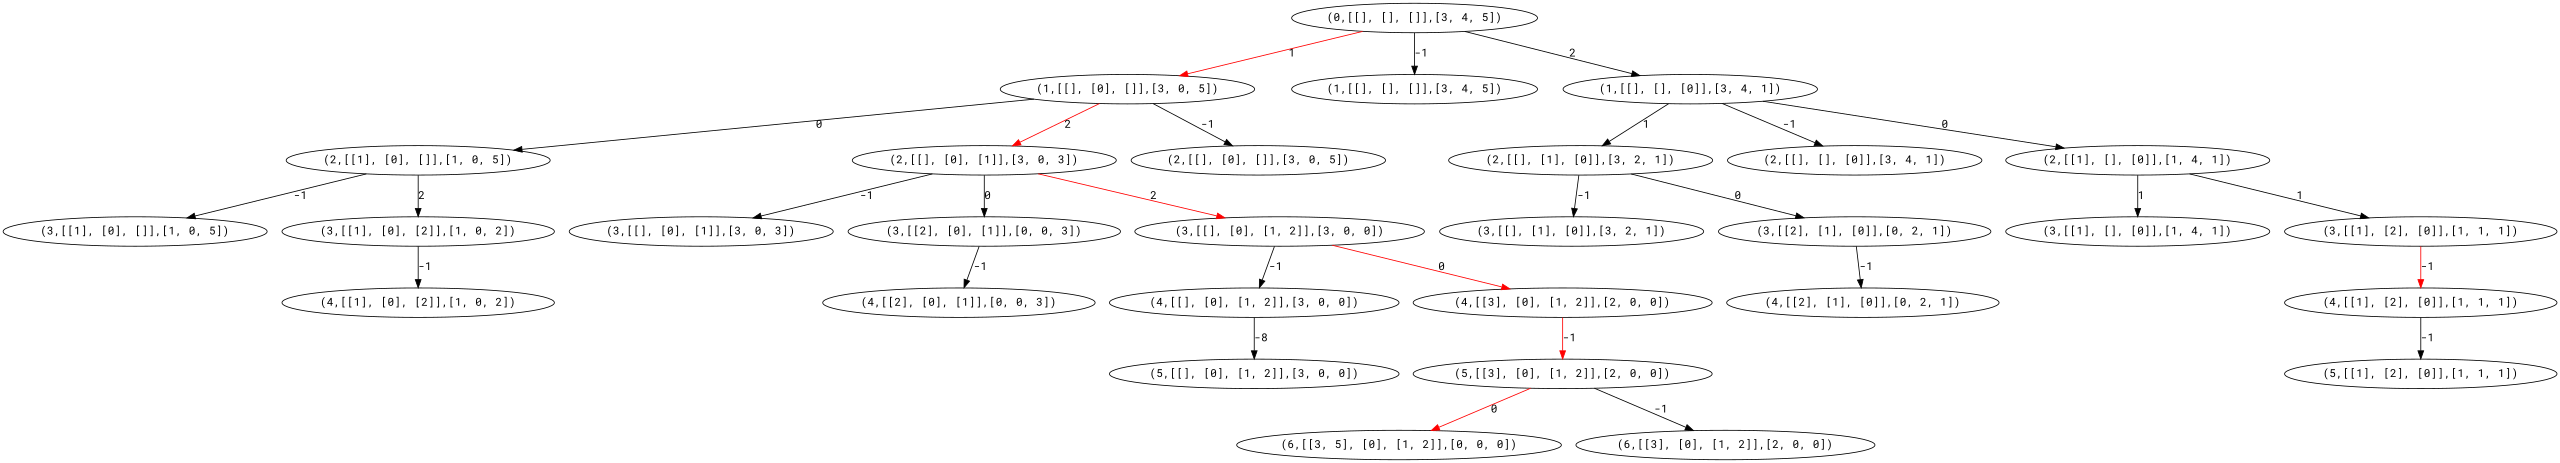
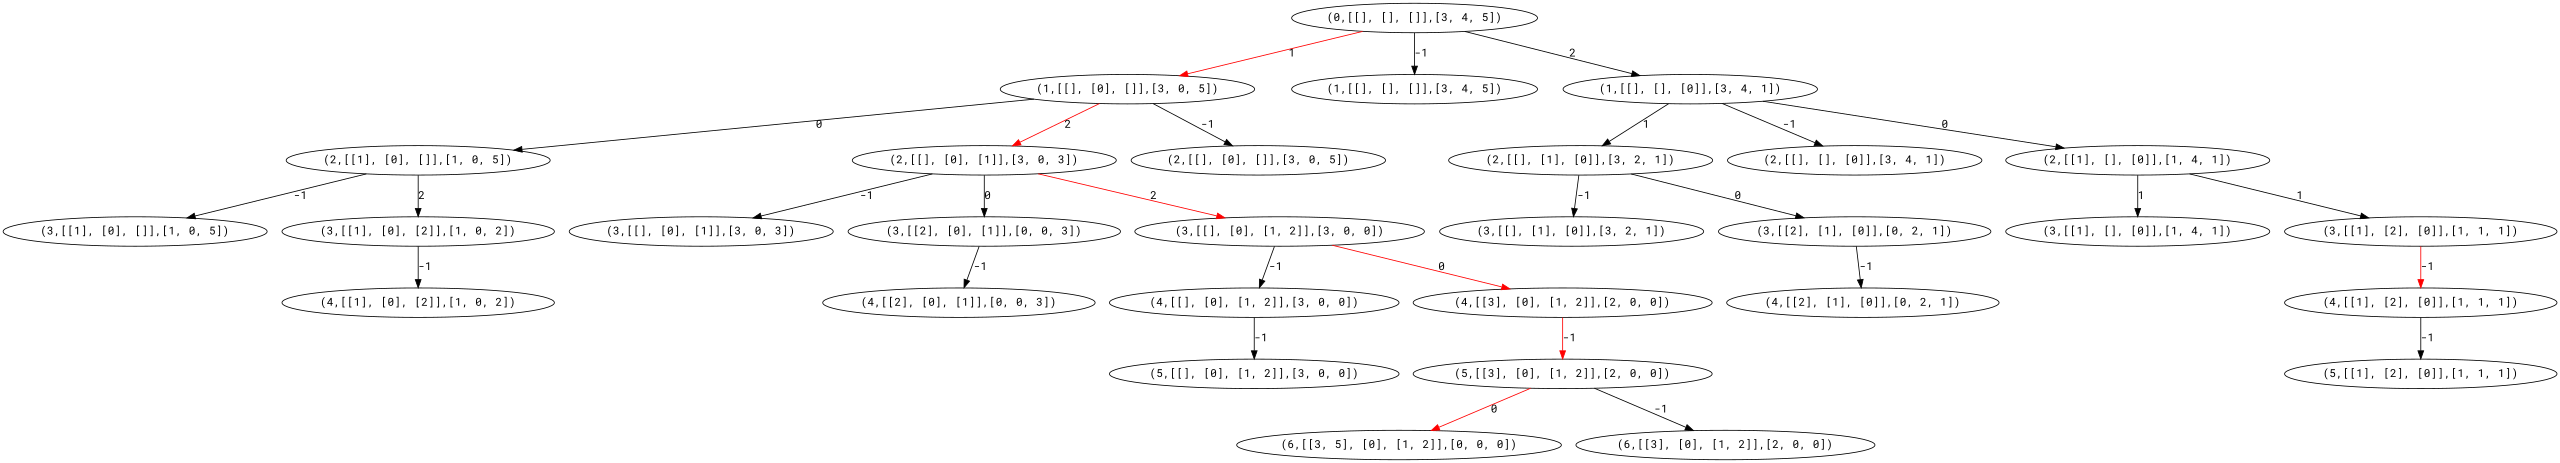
(1261, 338) -> (1261, 338)
